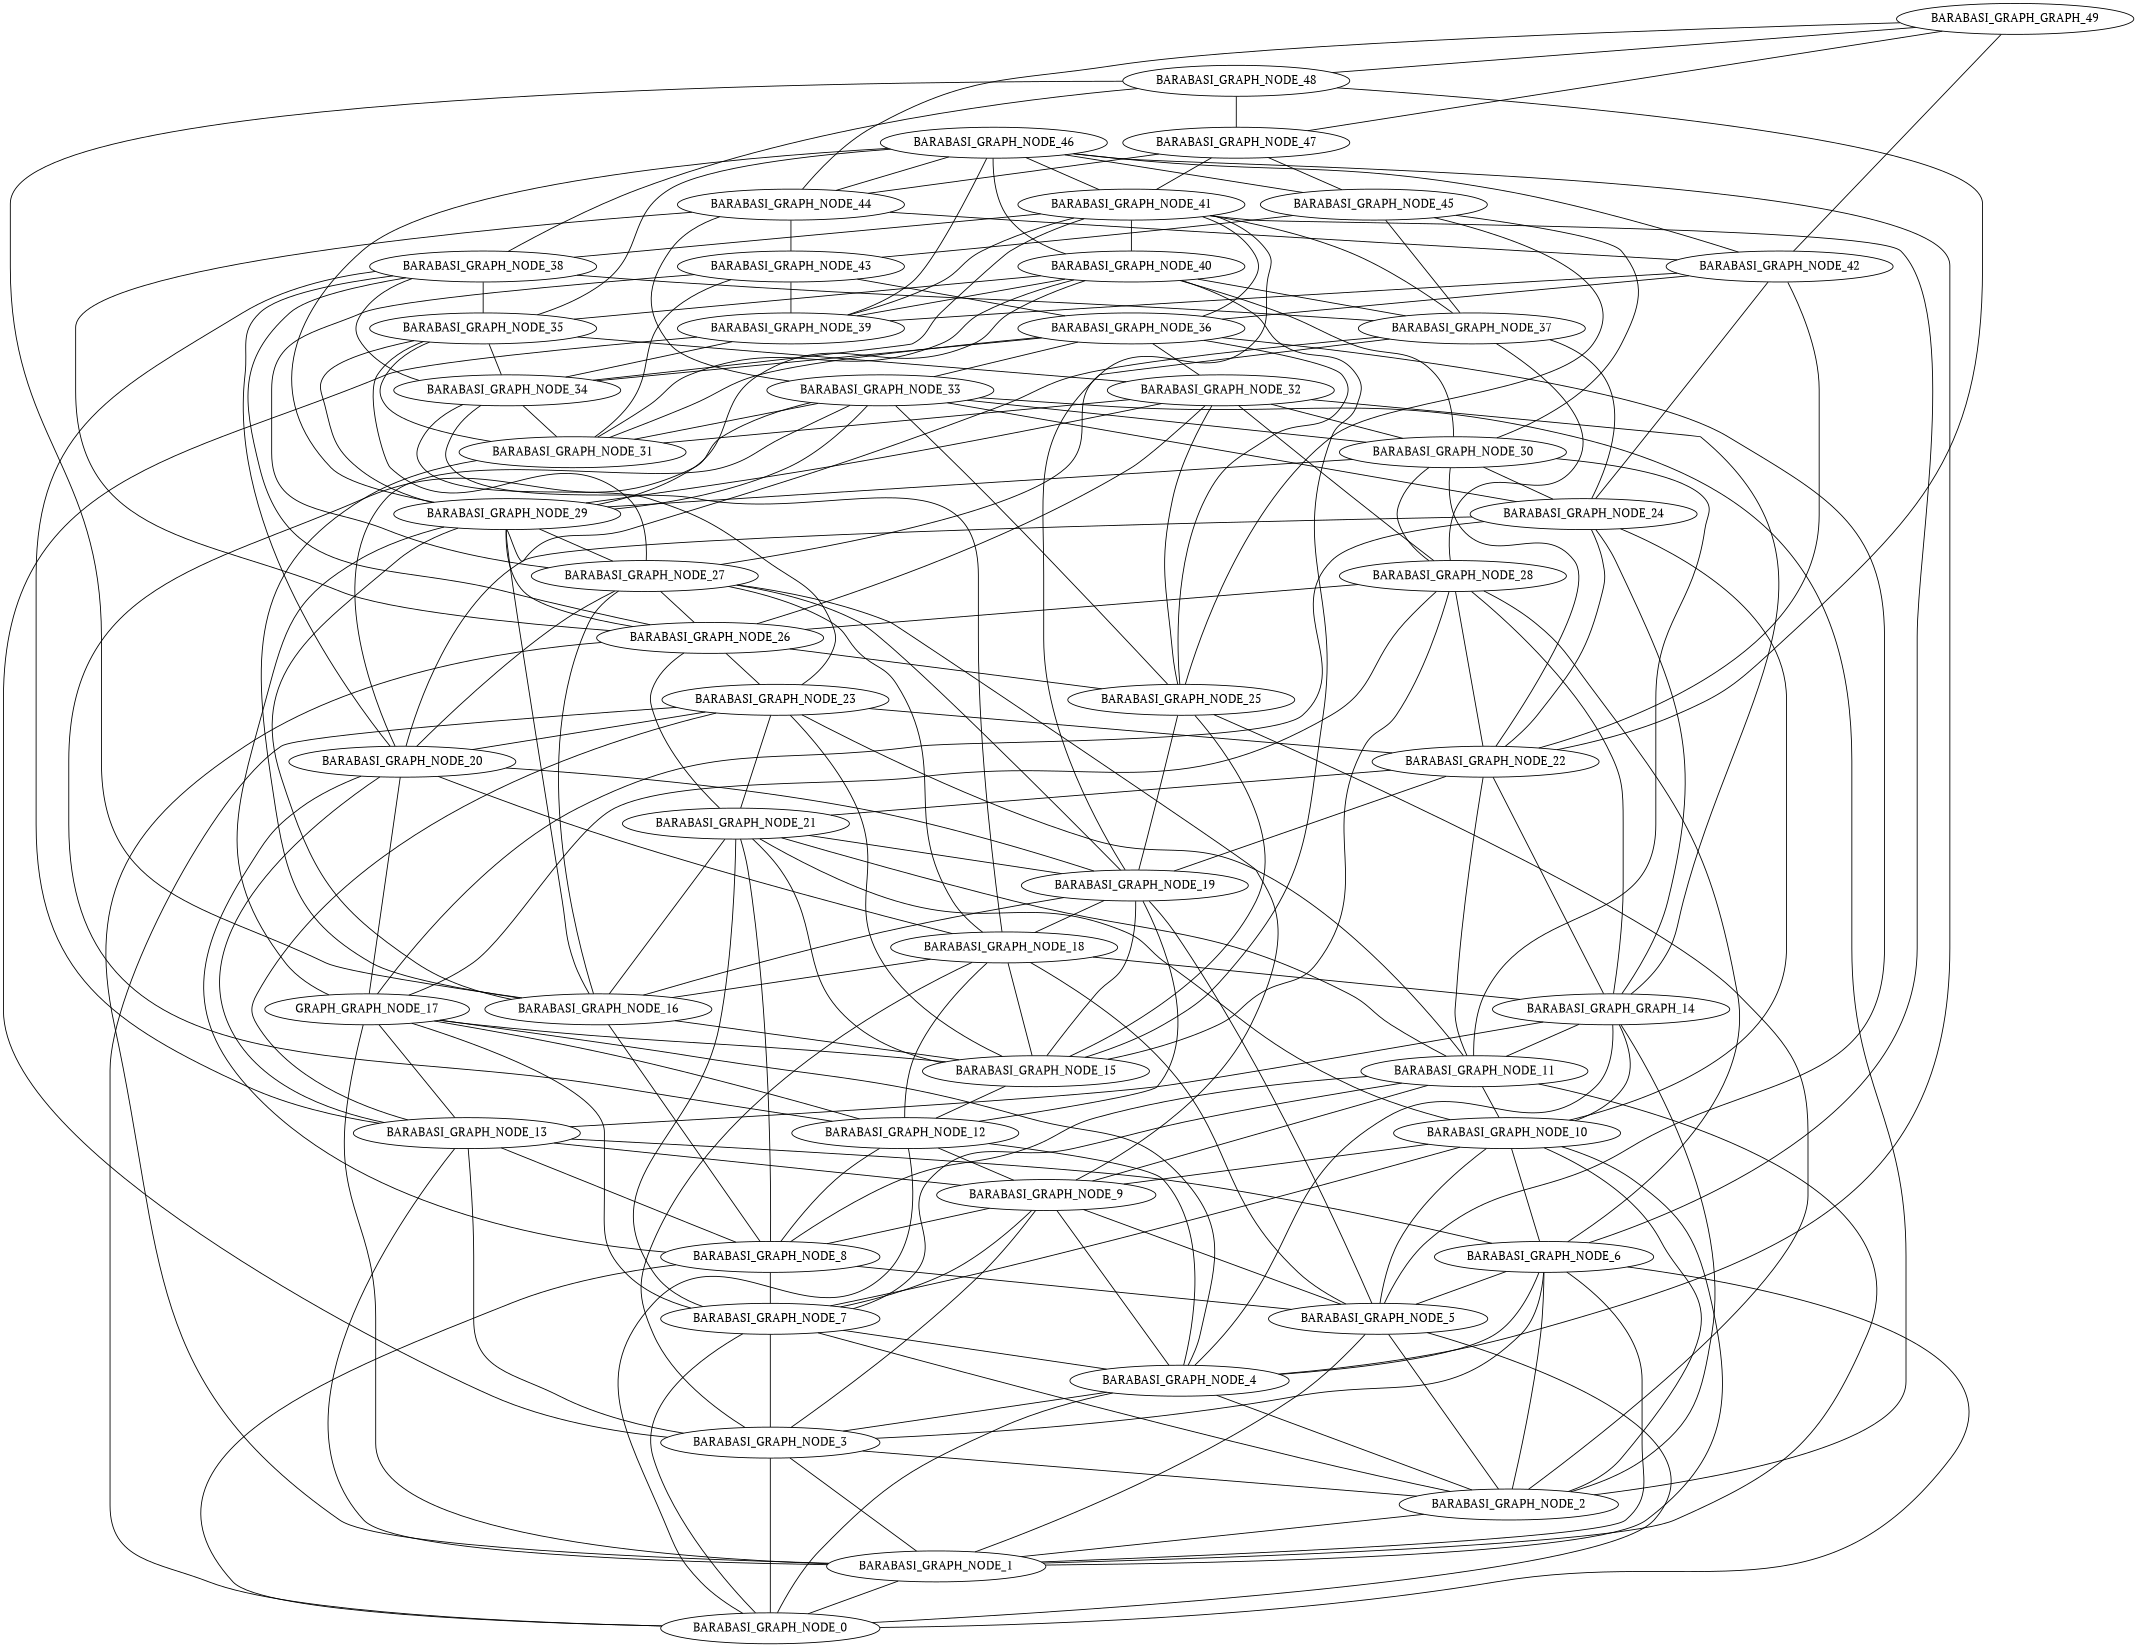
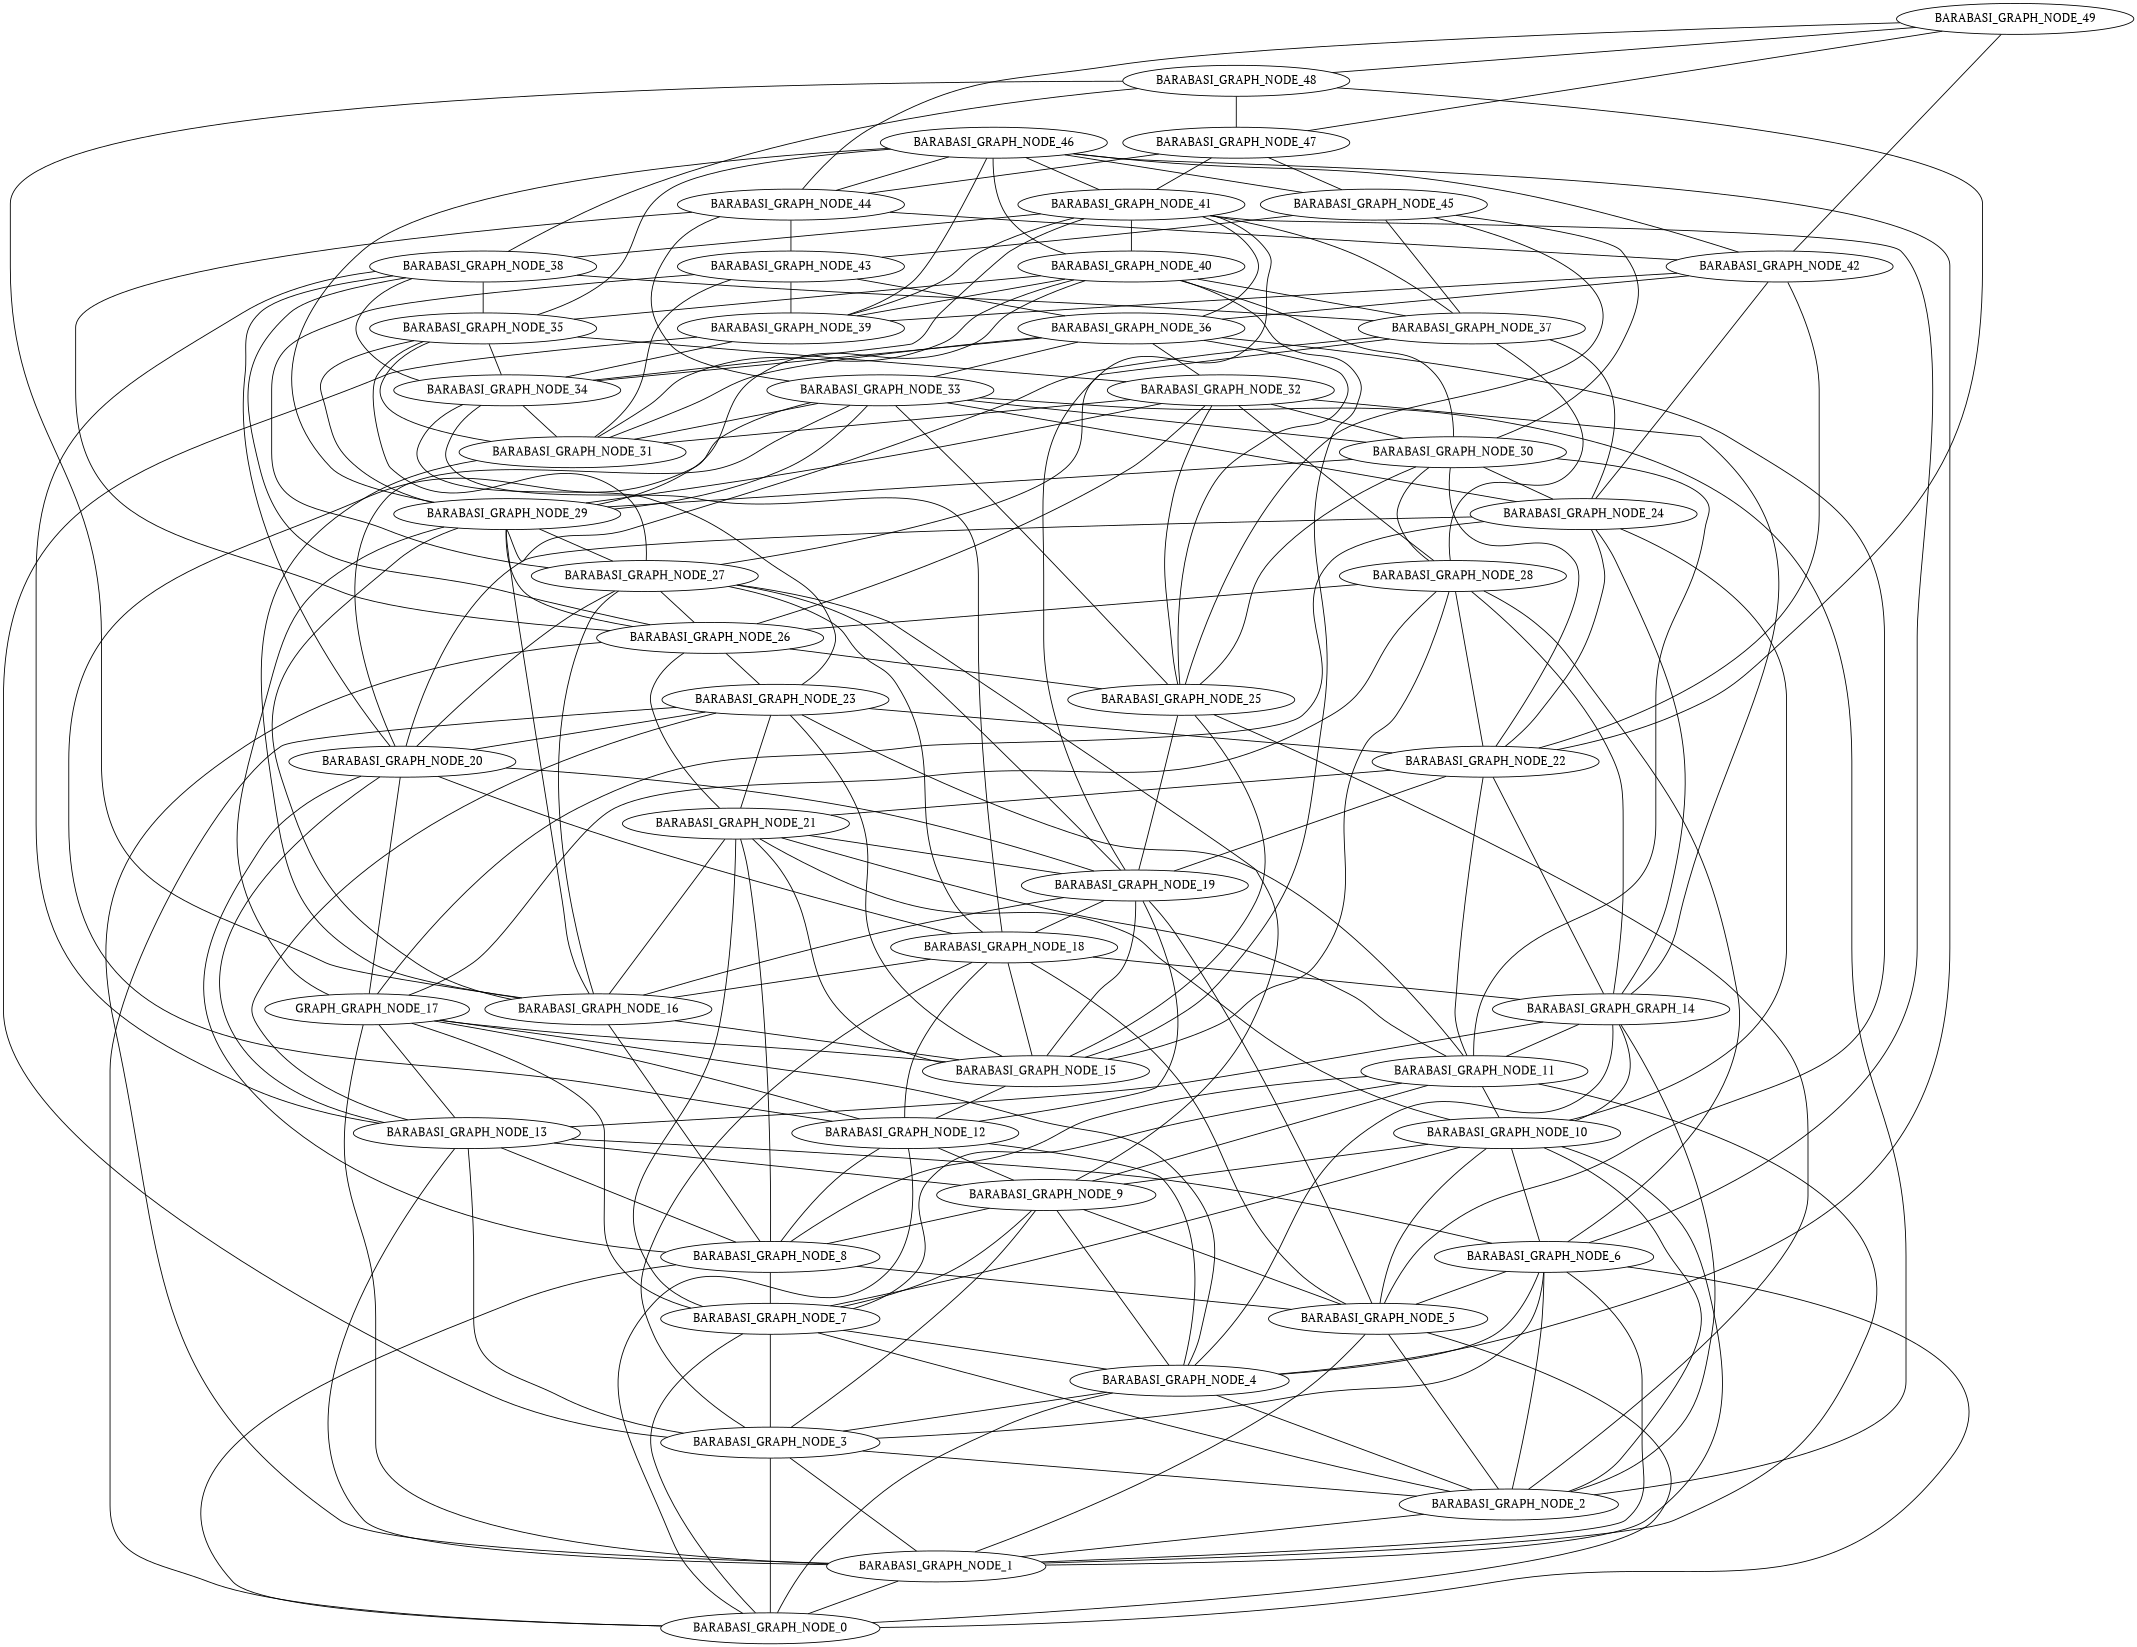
(2015, 19) -> (2015, 19)
none -> (1281, 550)
